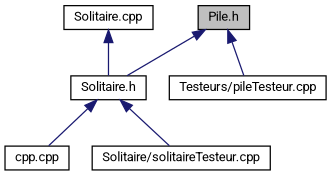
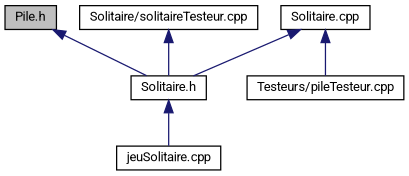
(238, 59) -> (325, 59)
(150, 127) -> (169, 59)
(37, 158) -> (169, 158)
